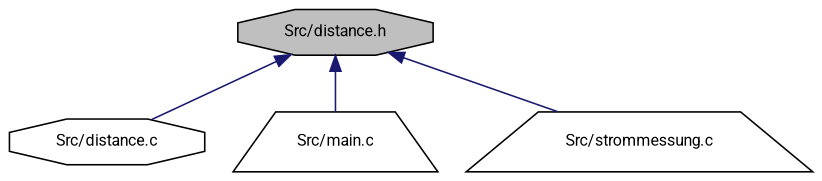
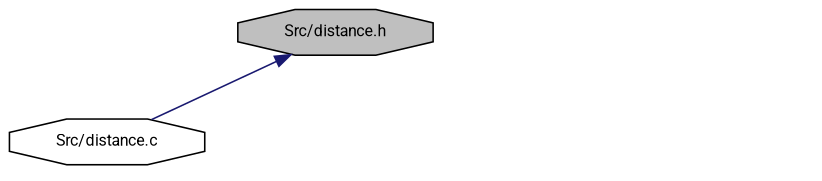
(335, 142) -> none
(639, 142) -> none
